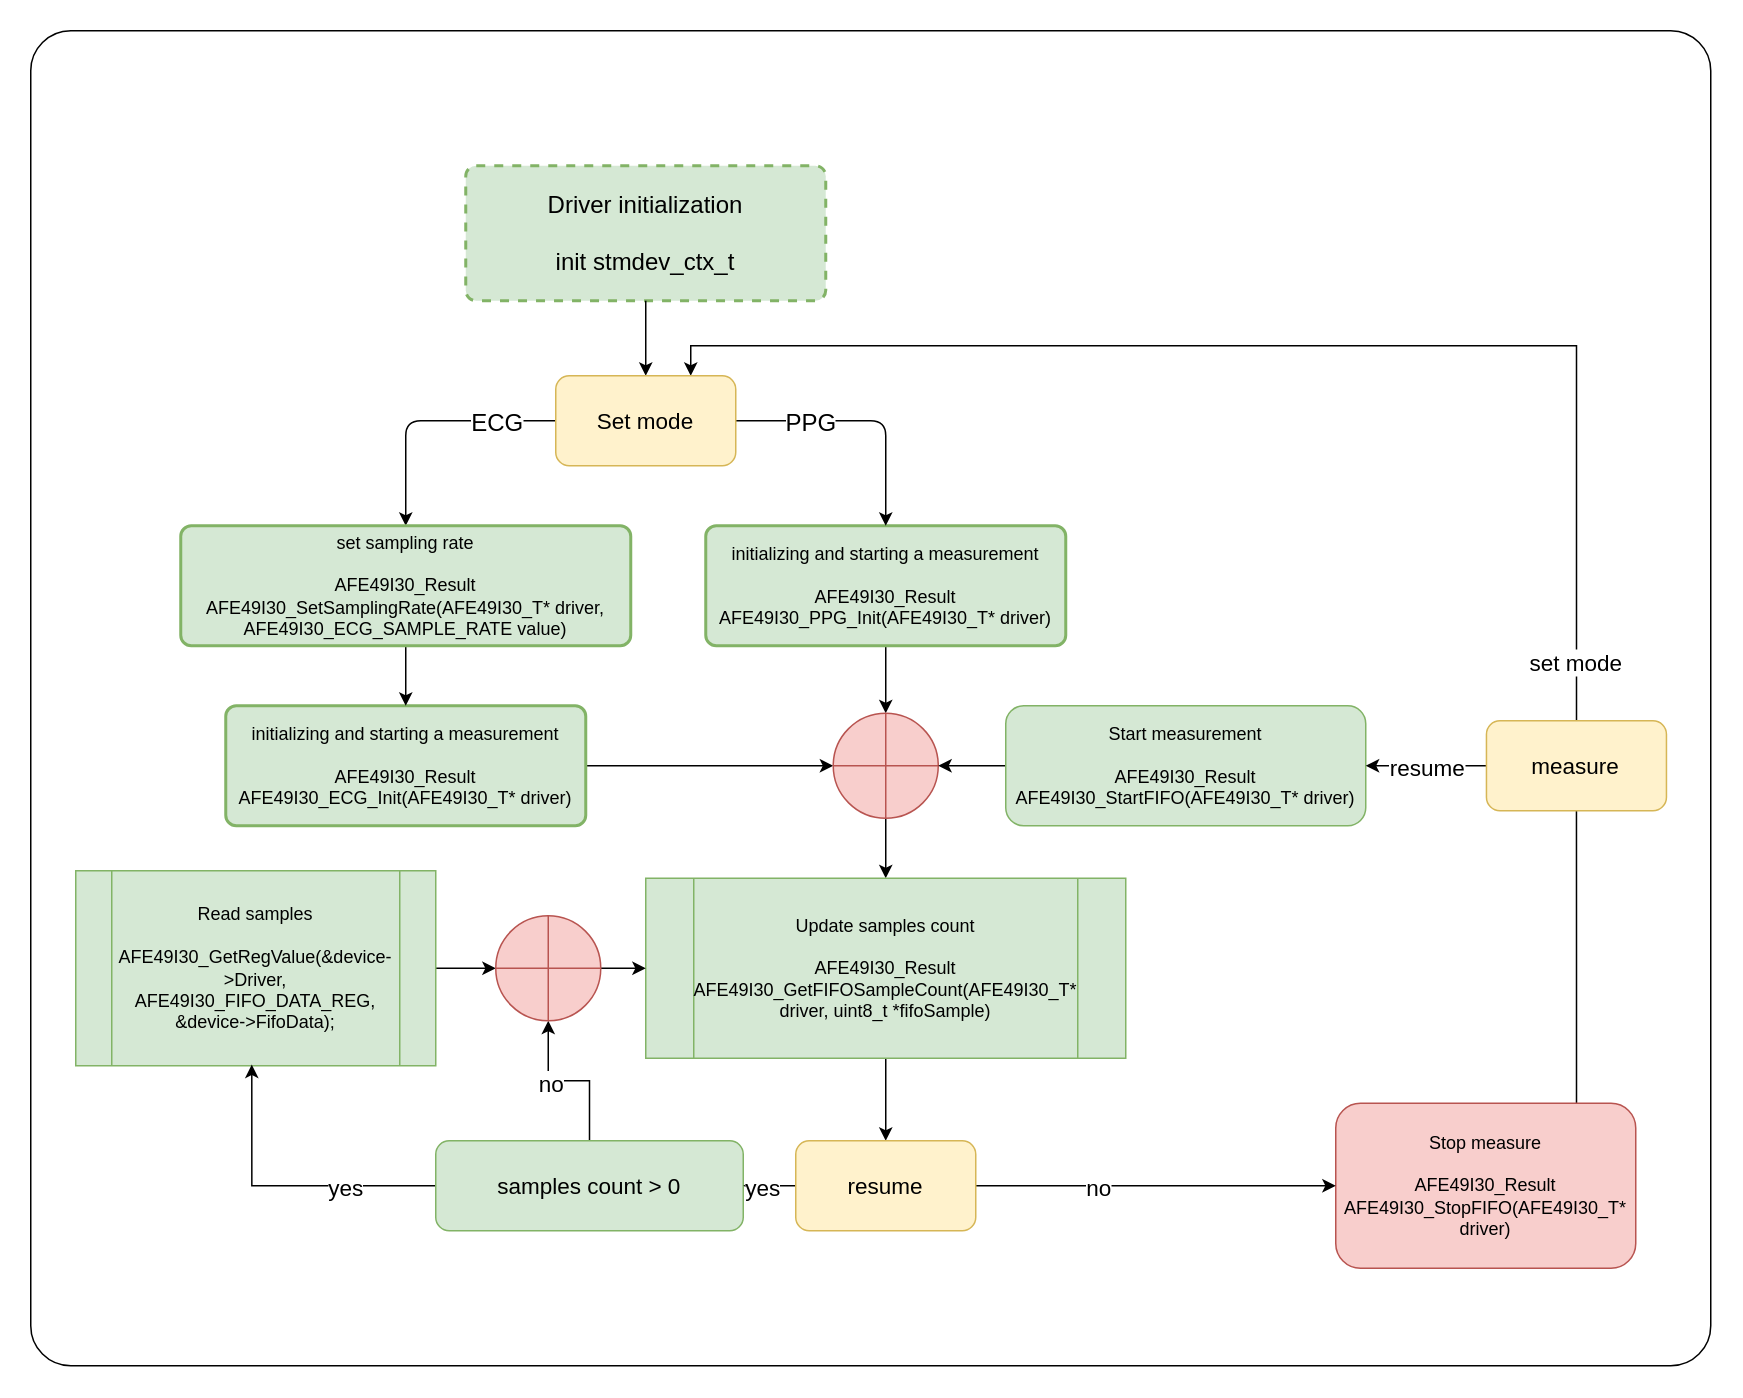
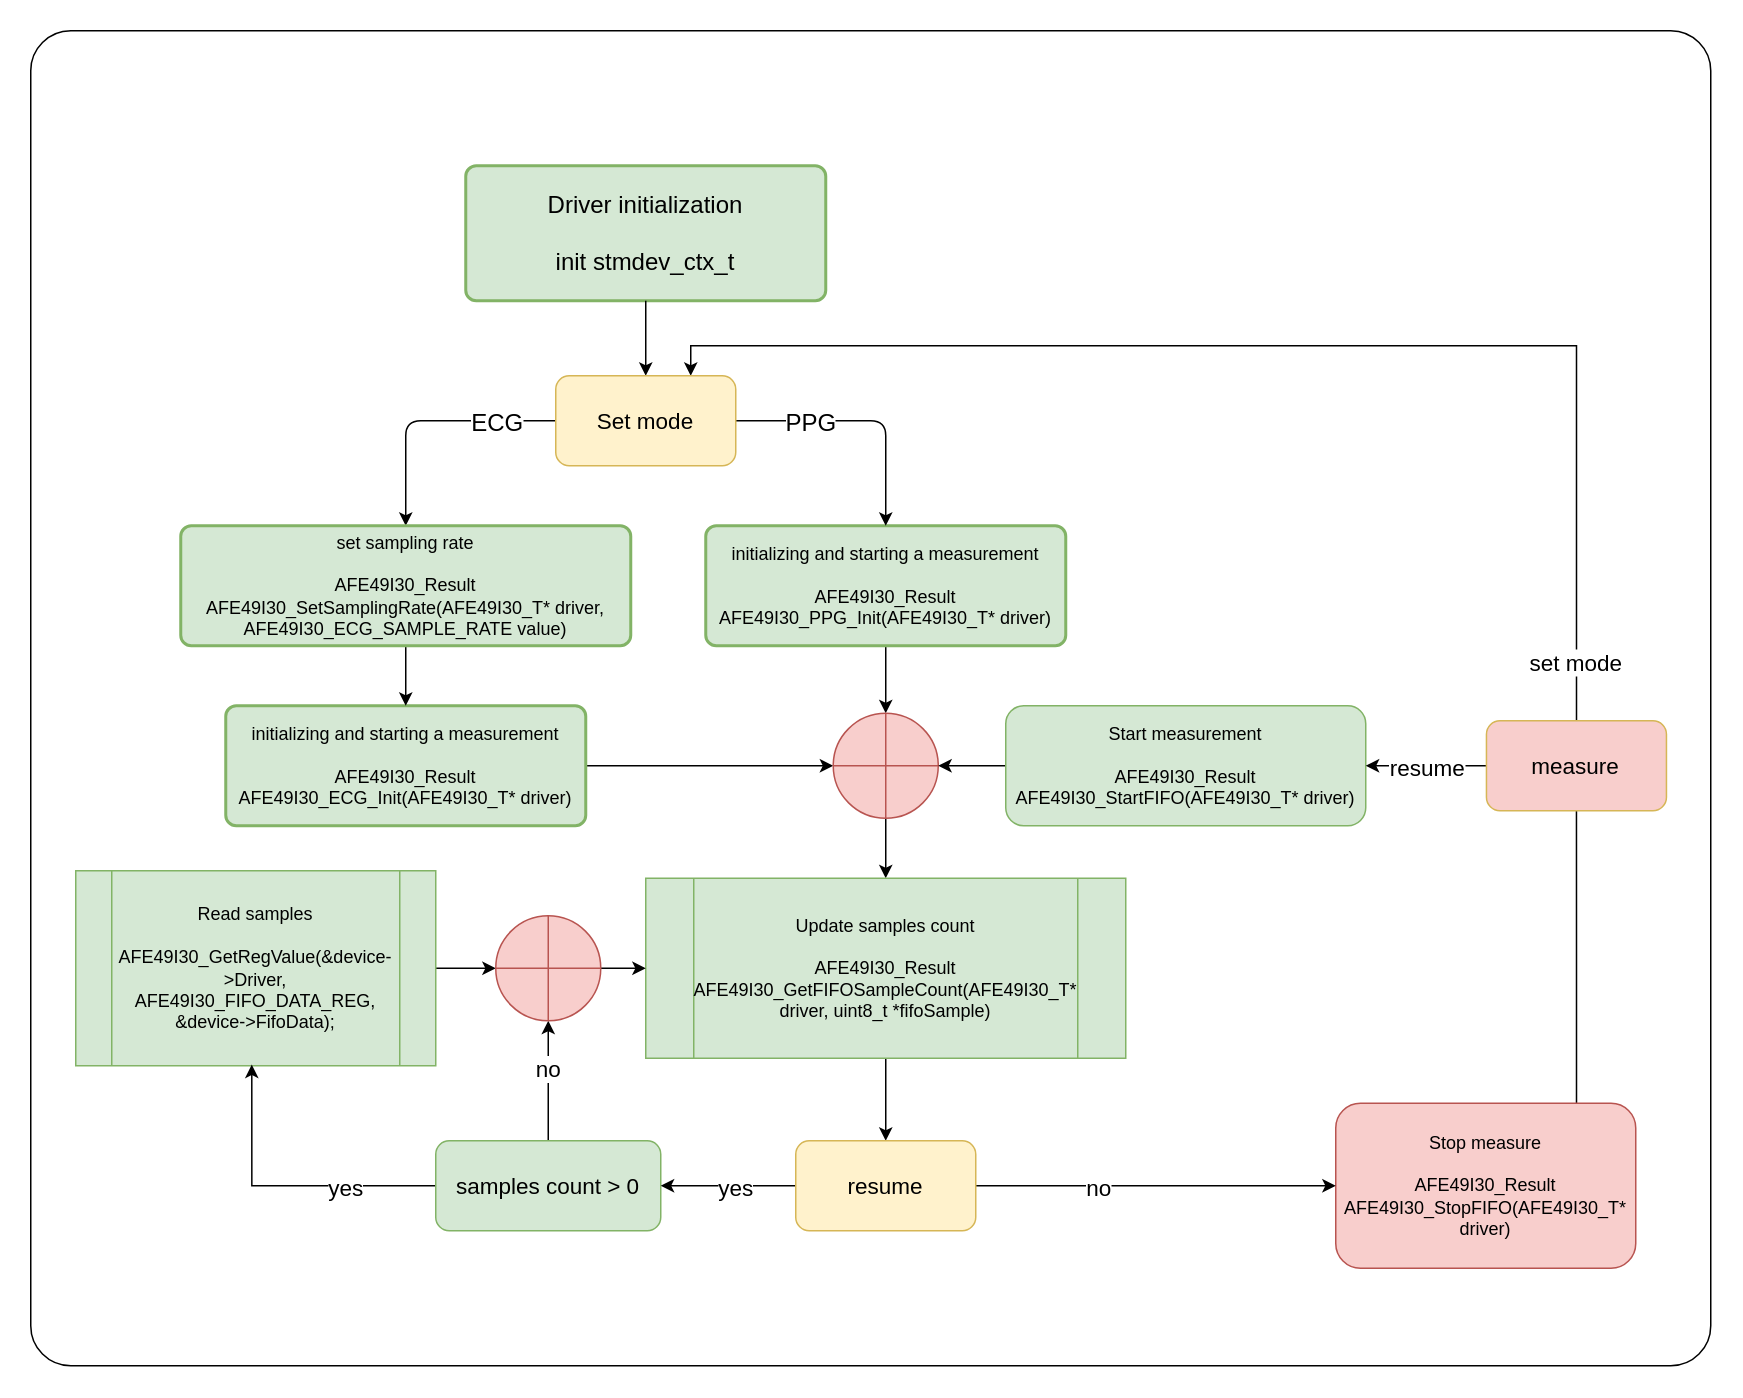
(646, 233) -> (646, 233)
(1576, 766) -> (1576, 766)
(590, 1186) -> (548, 1186)
